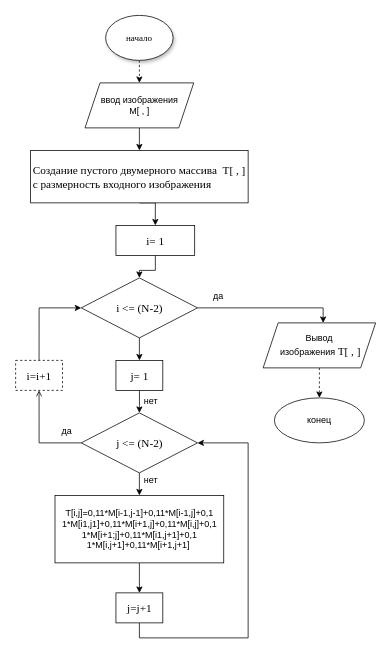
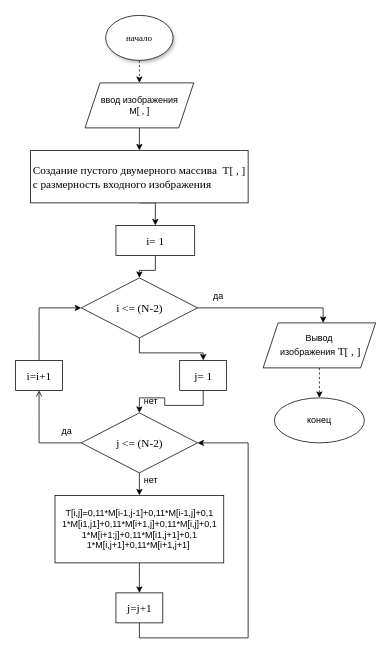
(39, 375) -> (39, 375)
(139, 375) -> (203, 375)
